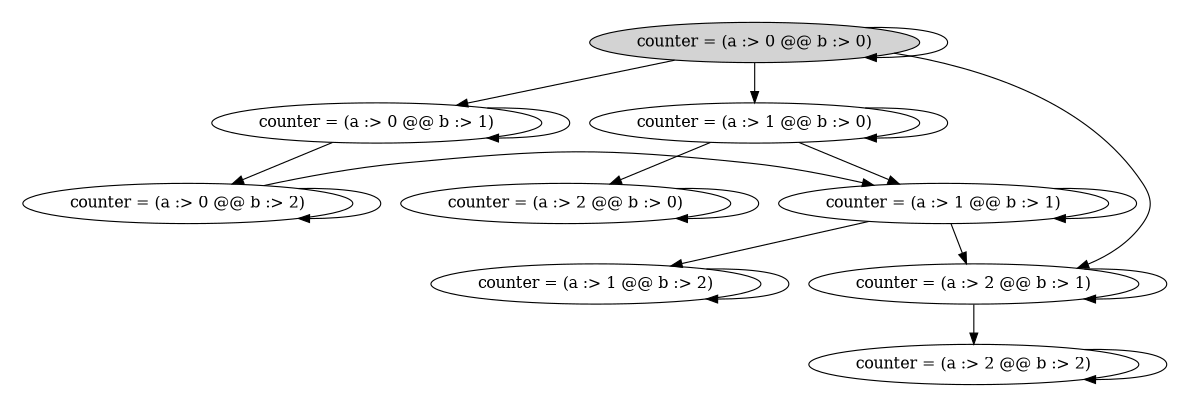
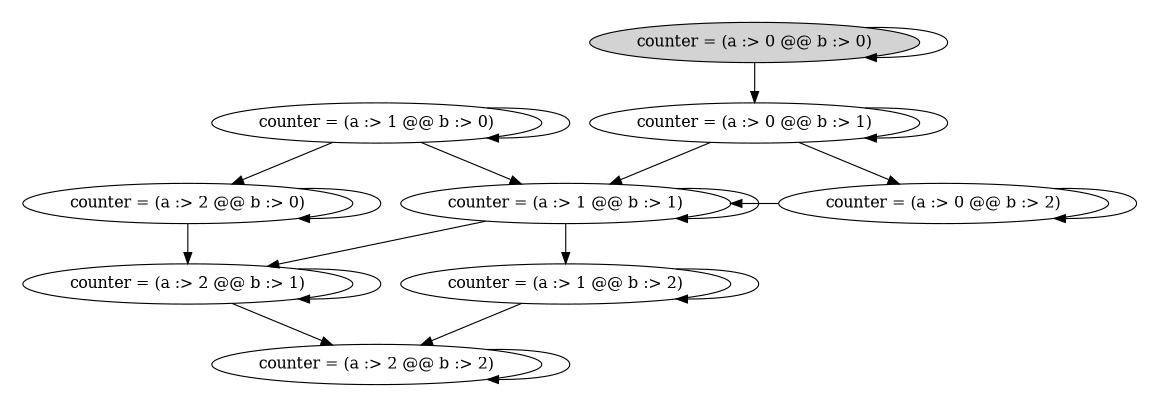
(755, 77) -> none
(1081, 122) -> (188, 238)
none -> (666, 161)
none -> (477, 322)
